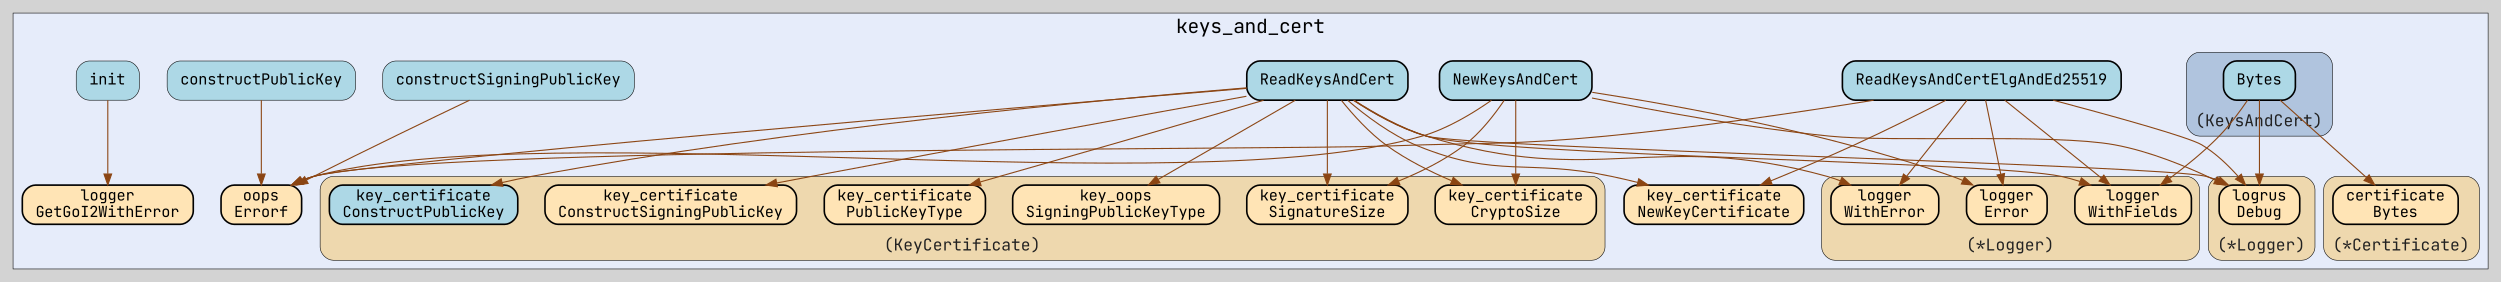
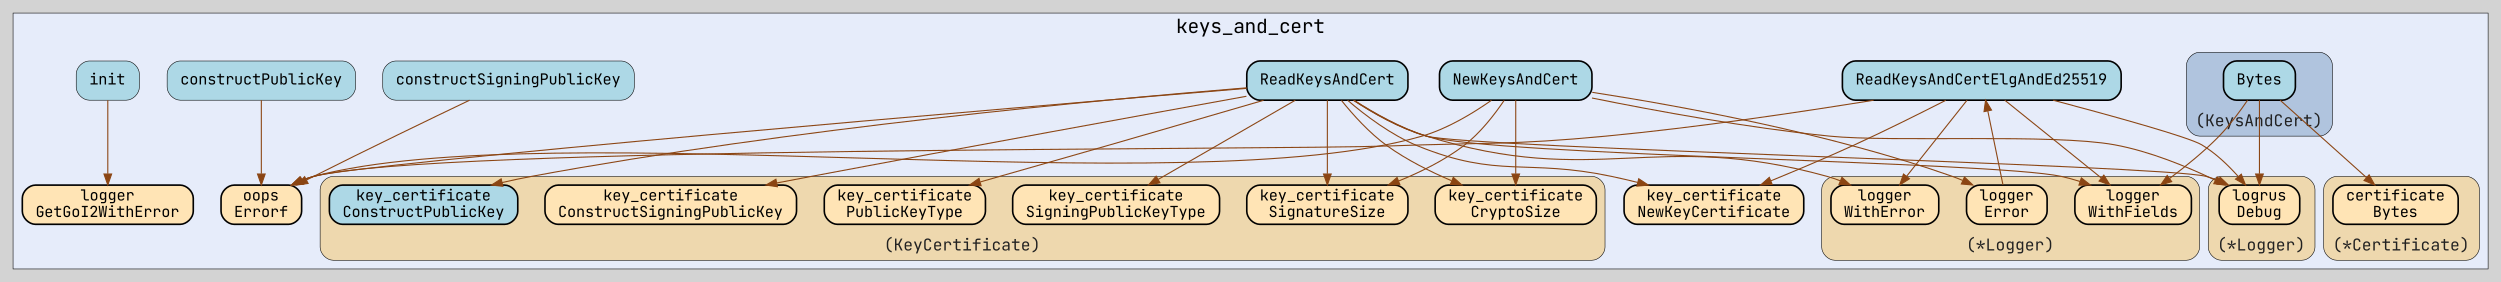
(1992, 132) -> (1995, 148)
(1116, 205) -> (1116, 205)
